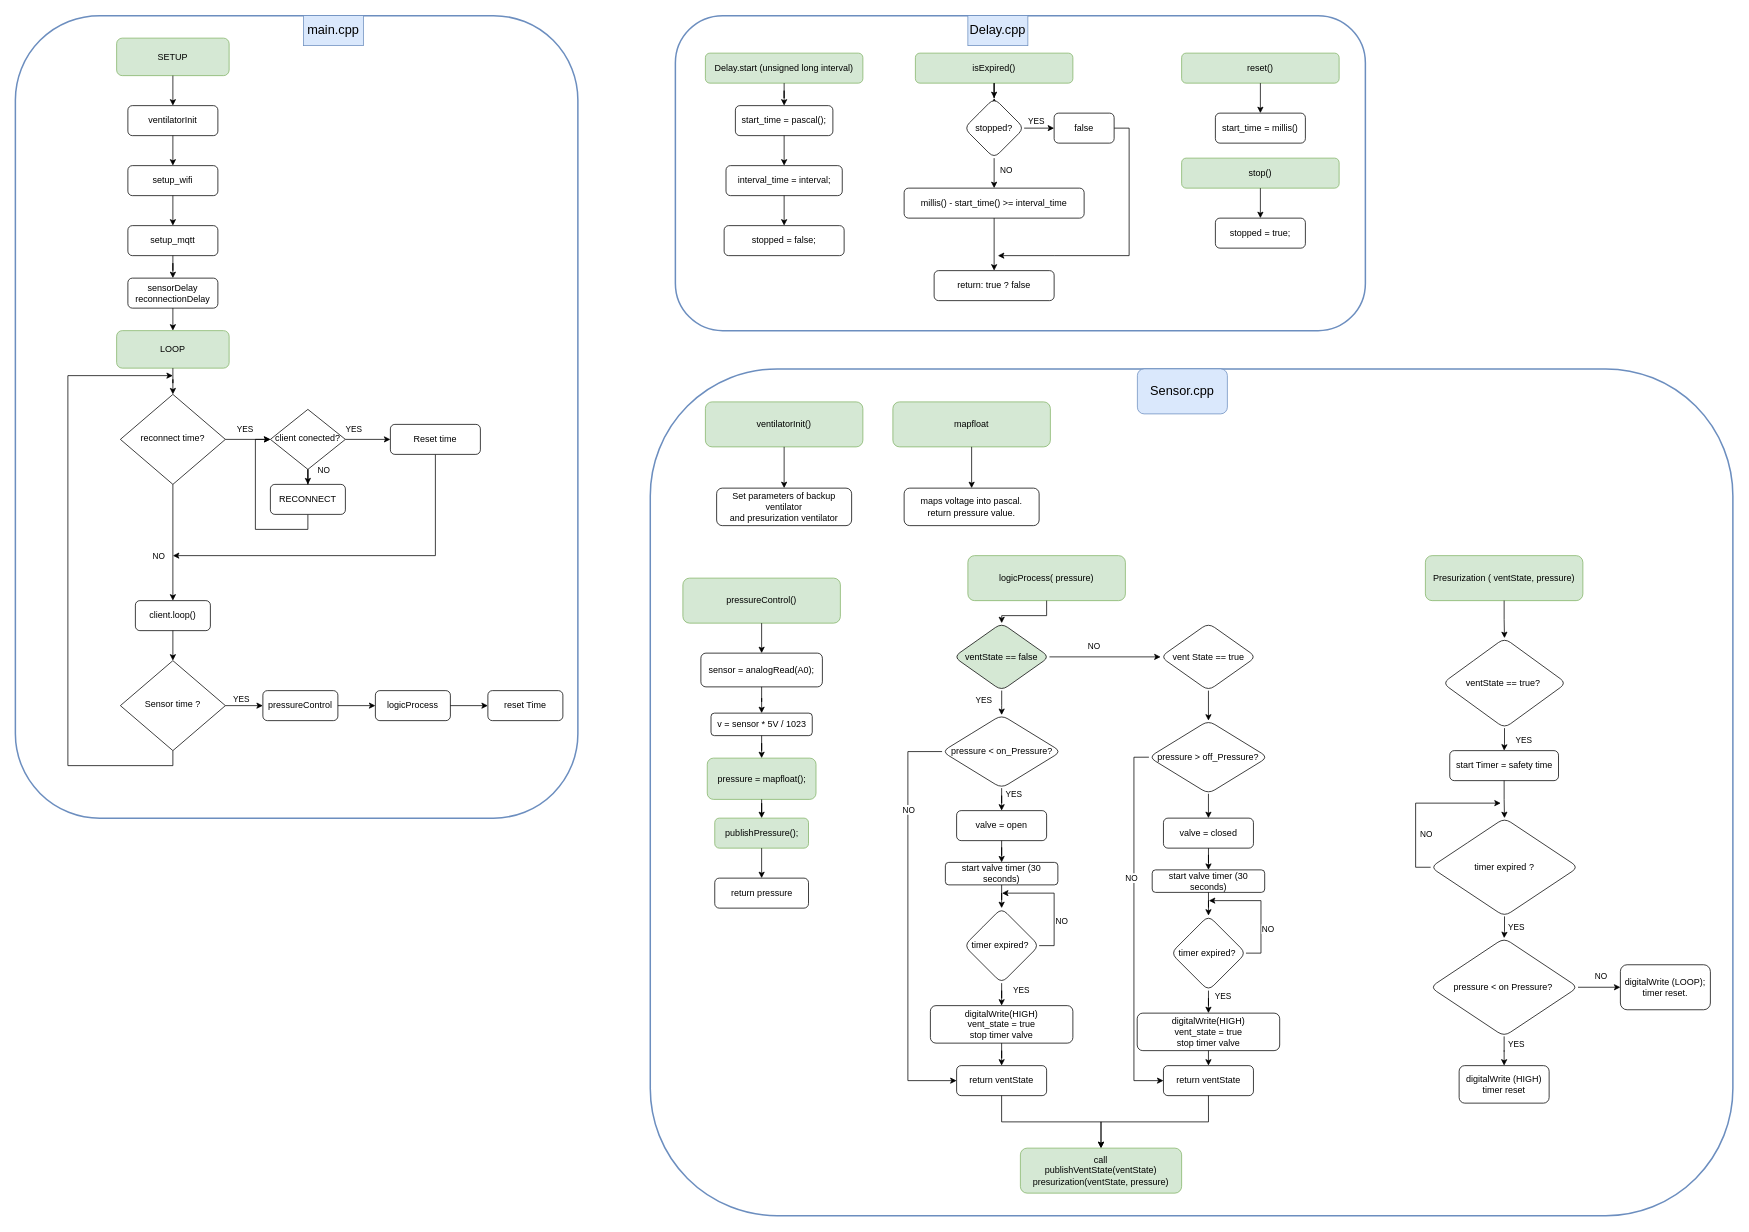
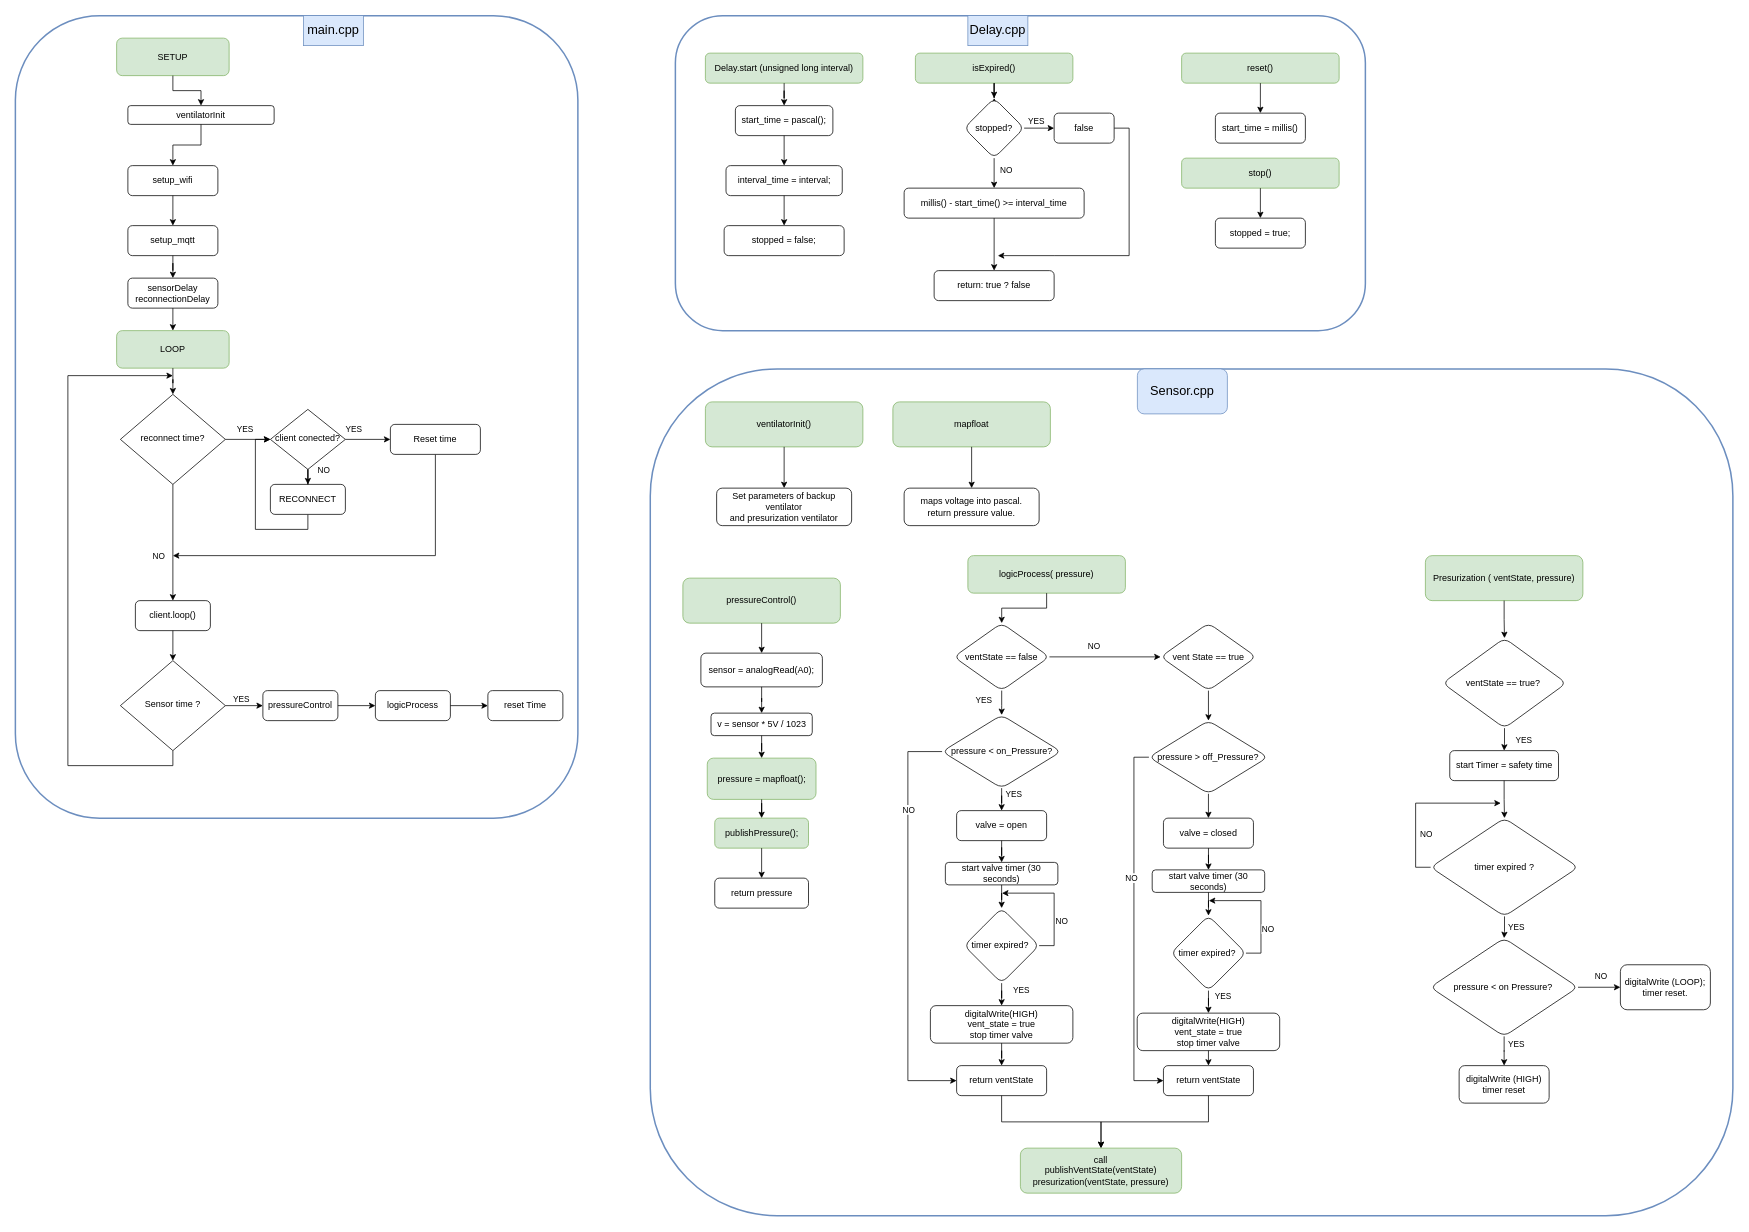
(173, 120) -> (201, 115)
(1047, 578) -> (1047, 574)
(1002, 657) -> (1002, 657)
